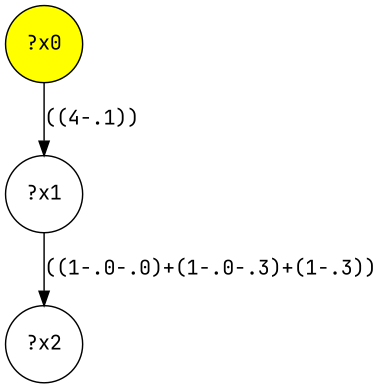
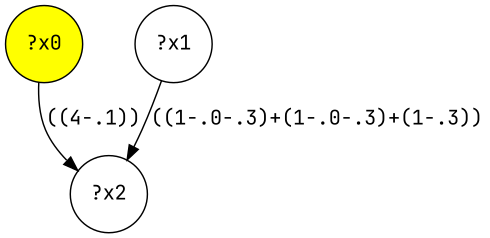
(44, 112) -> (44, 125)
(211, 269) -> (317, 119)
